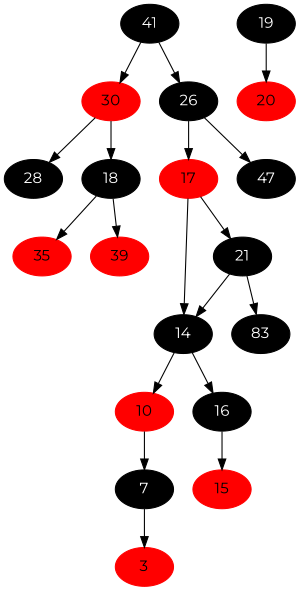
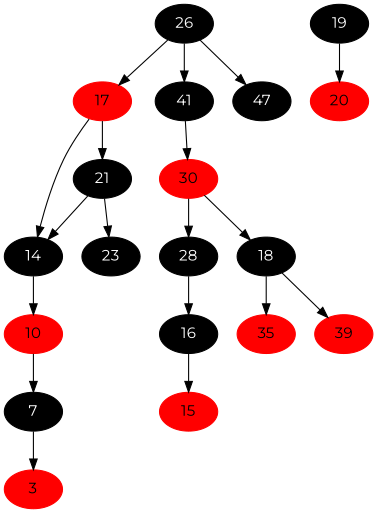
(167, 58) -> (184, 57)
(261, 334) -> (111, 257)
(200, 368) -> (189, 290)
